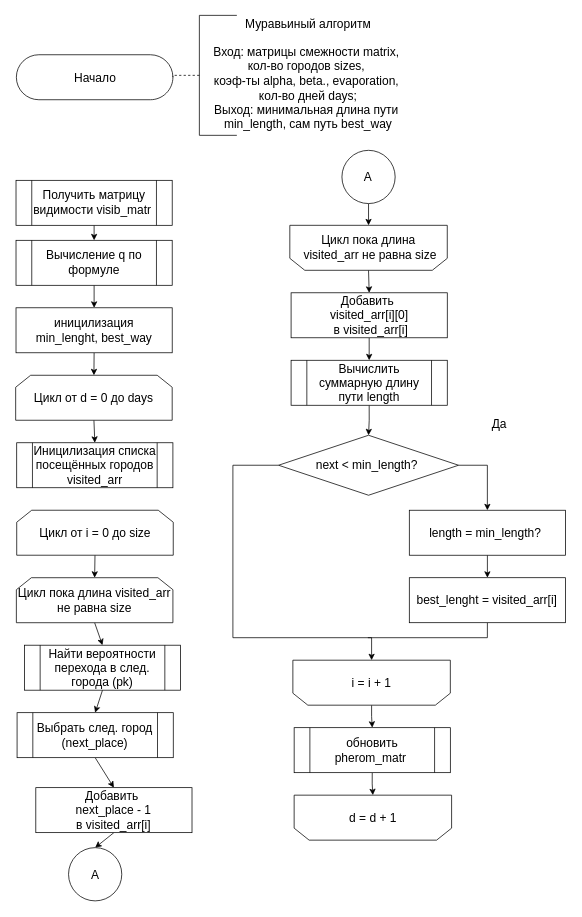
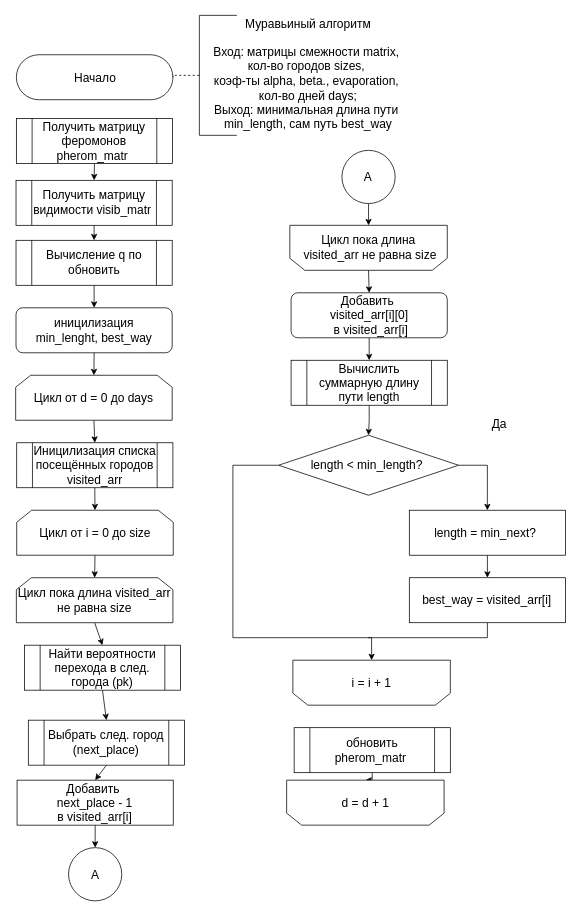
none -> (94, 141)
none -> (94, 170)
(94, 263) -> (94, 263)
(369, 315) -> (369, 315)
(94, 330) -> (94, 330)
(369, 465) -> (369, 465)
none -> (95, 490)
(487, 533) -> (487, 533)
(487, 600) -> (487, 600)
(372, 714) -> none
(95, 735) -> (106, 743)
(114, 810) -> (95, 803)
(373, 818) -> (365, 803)
